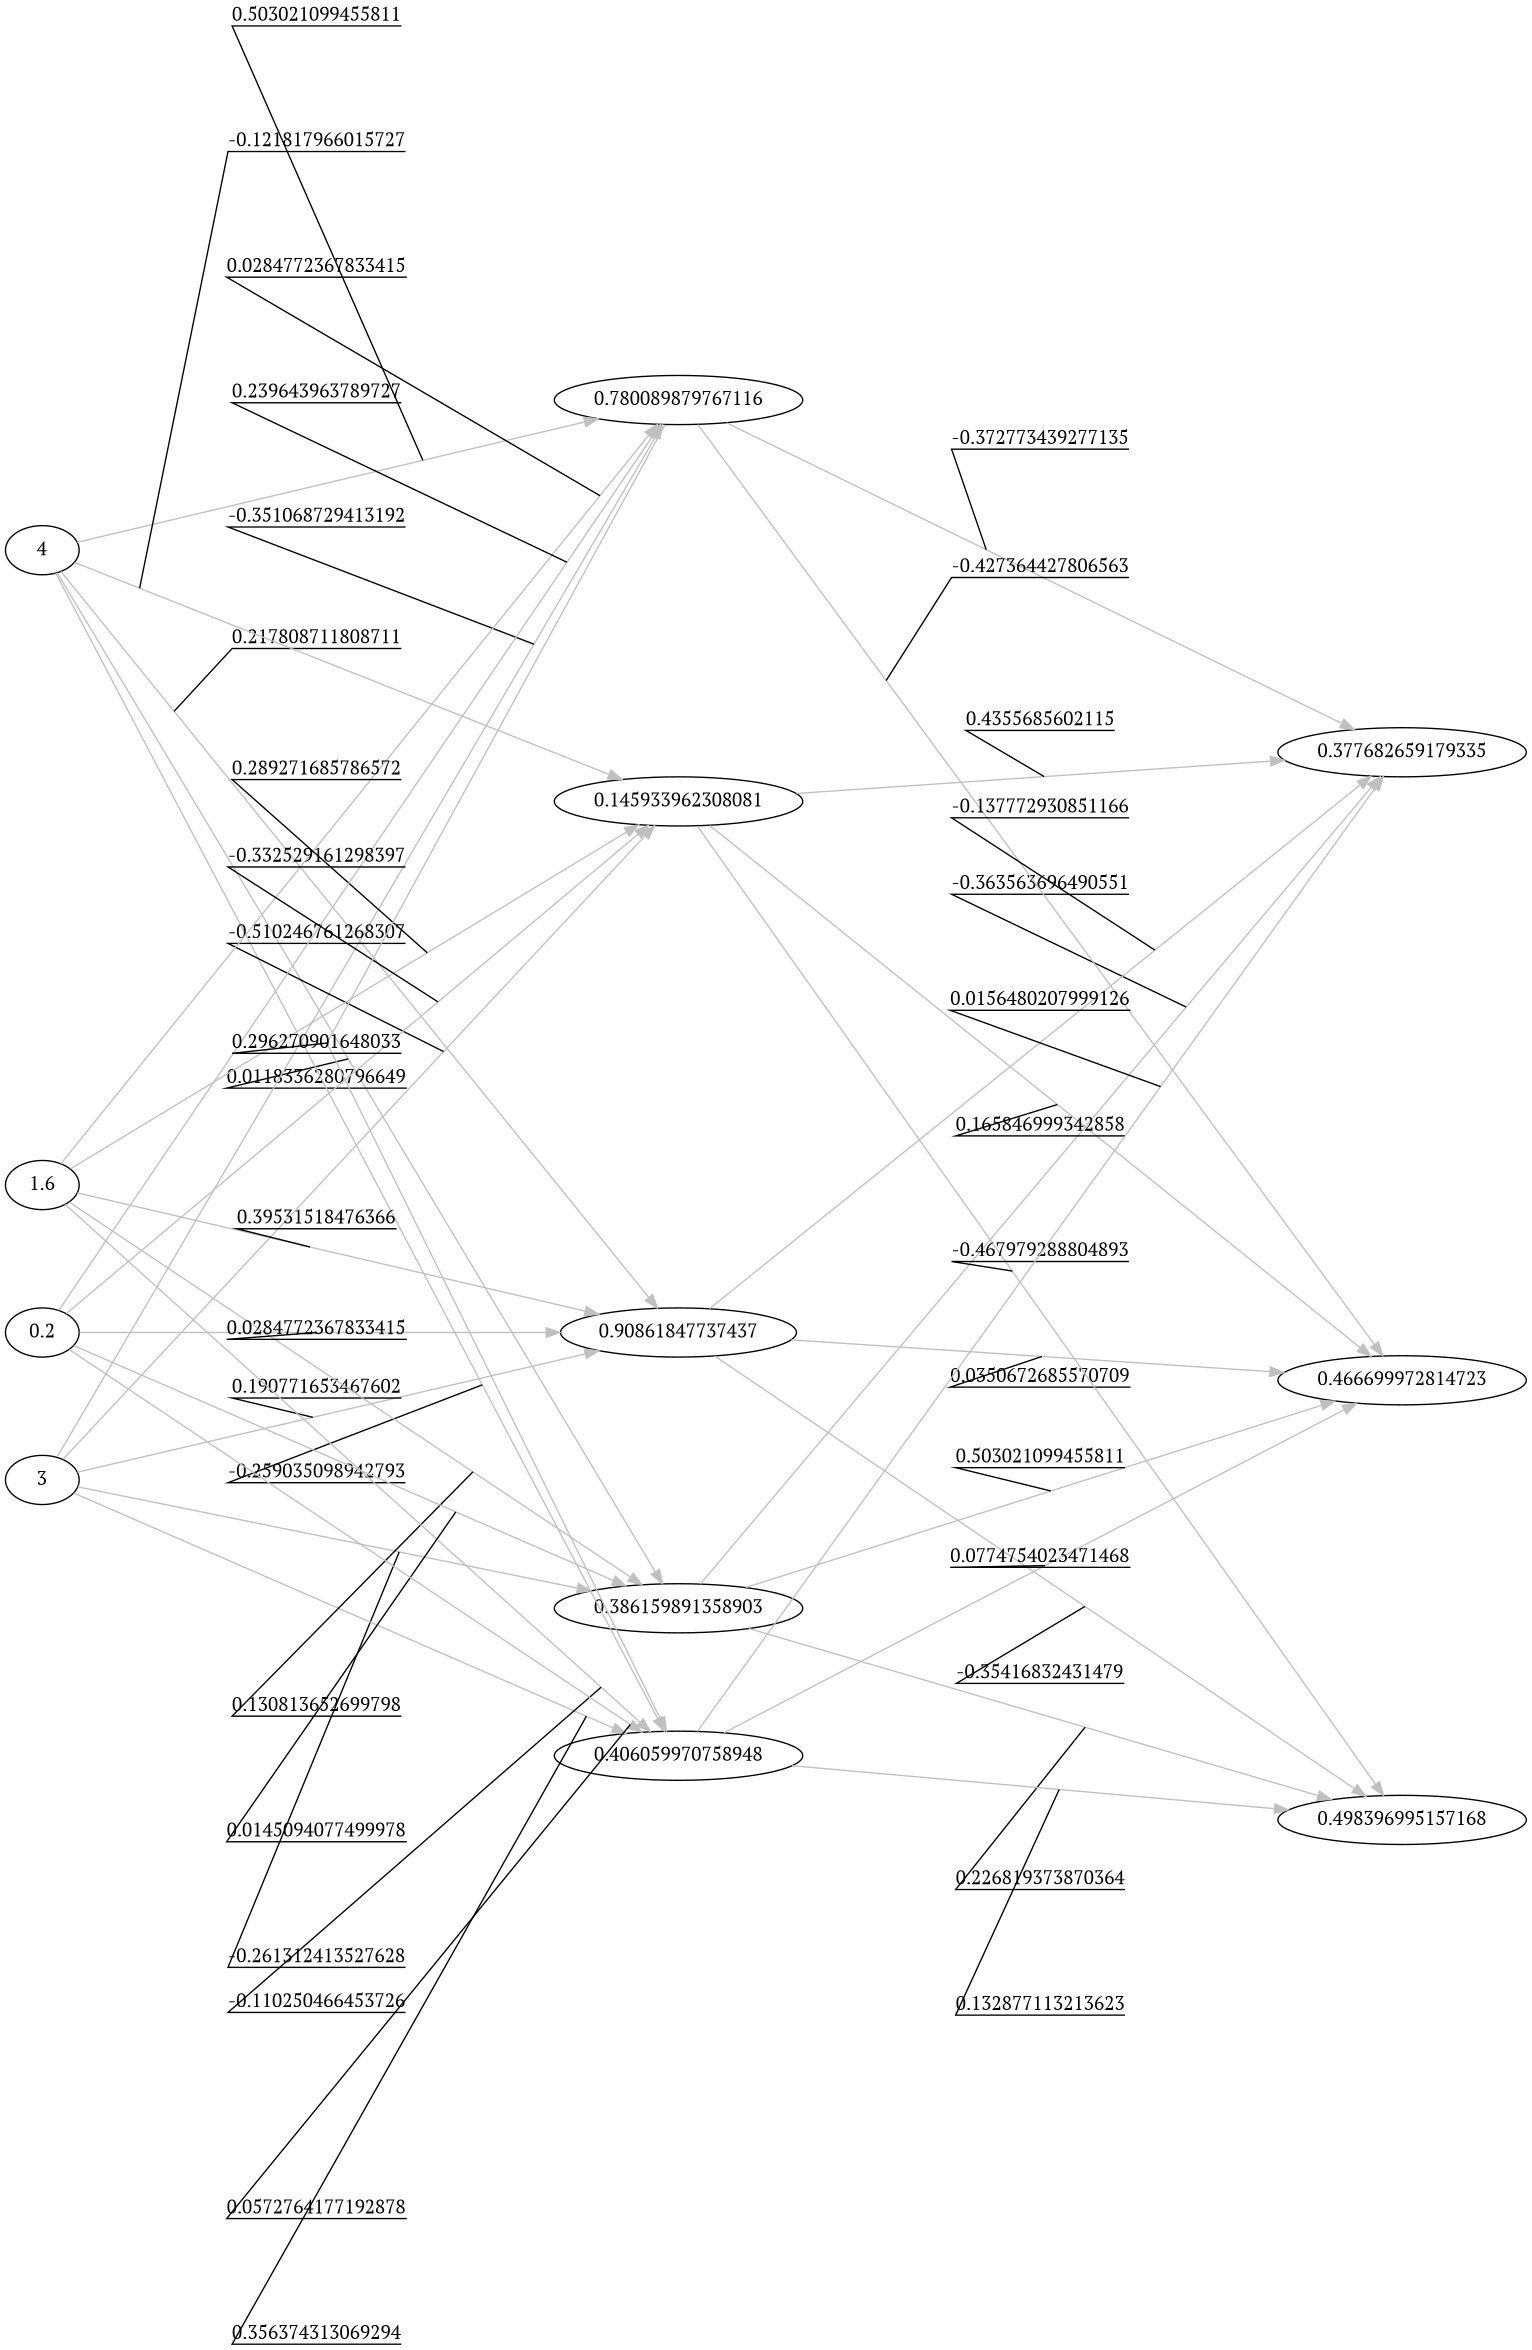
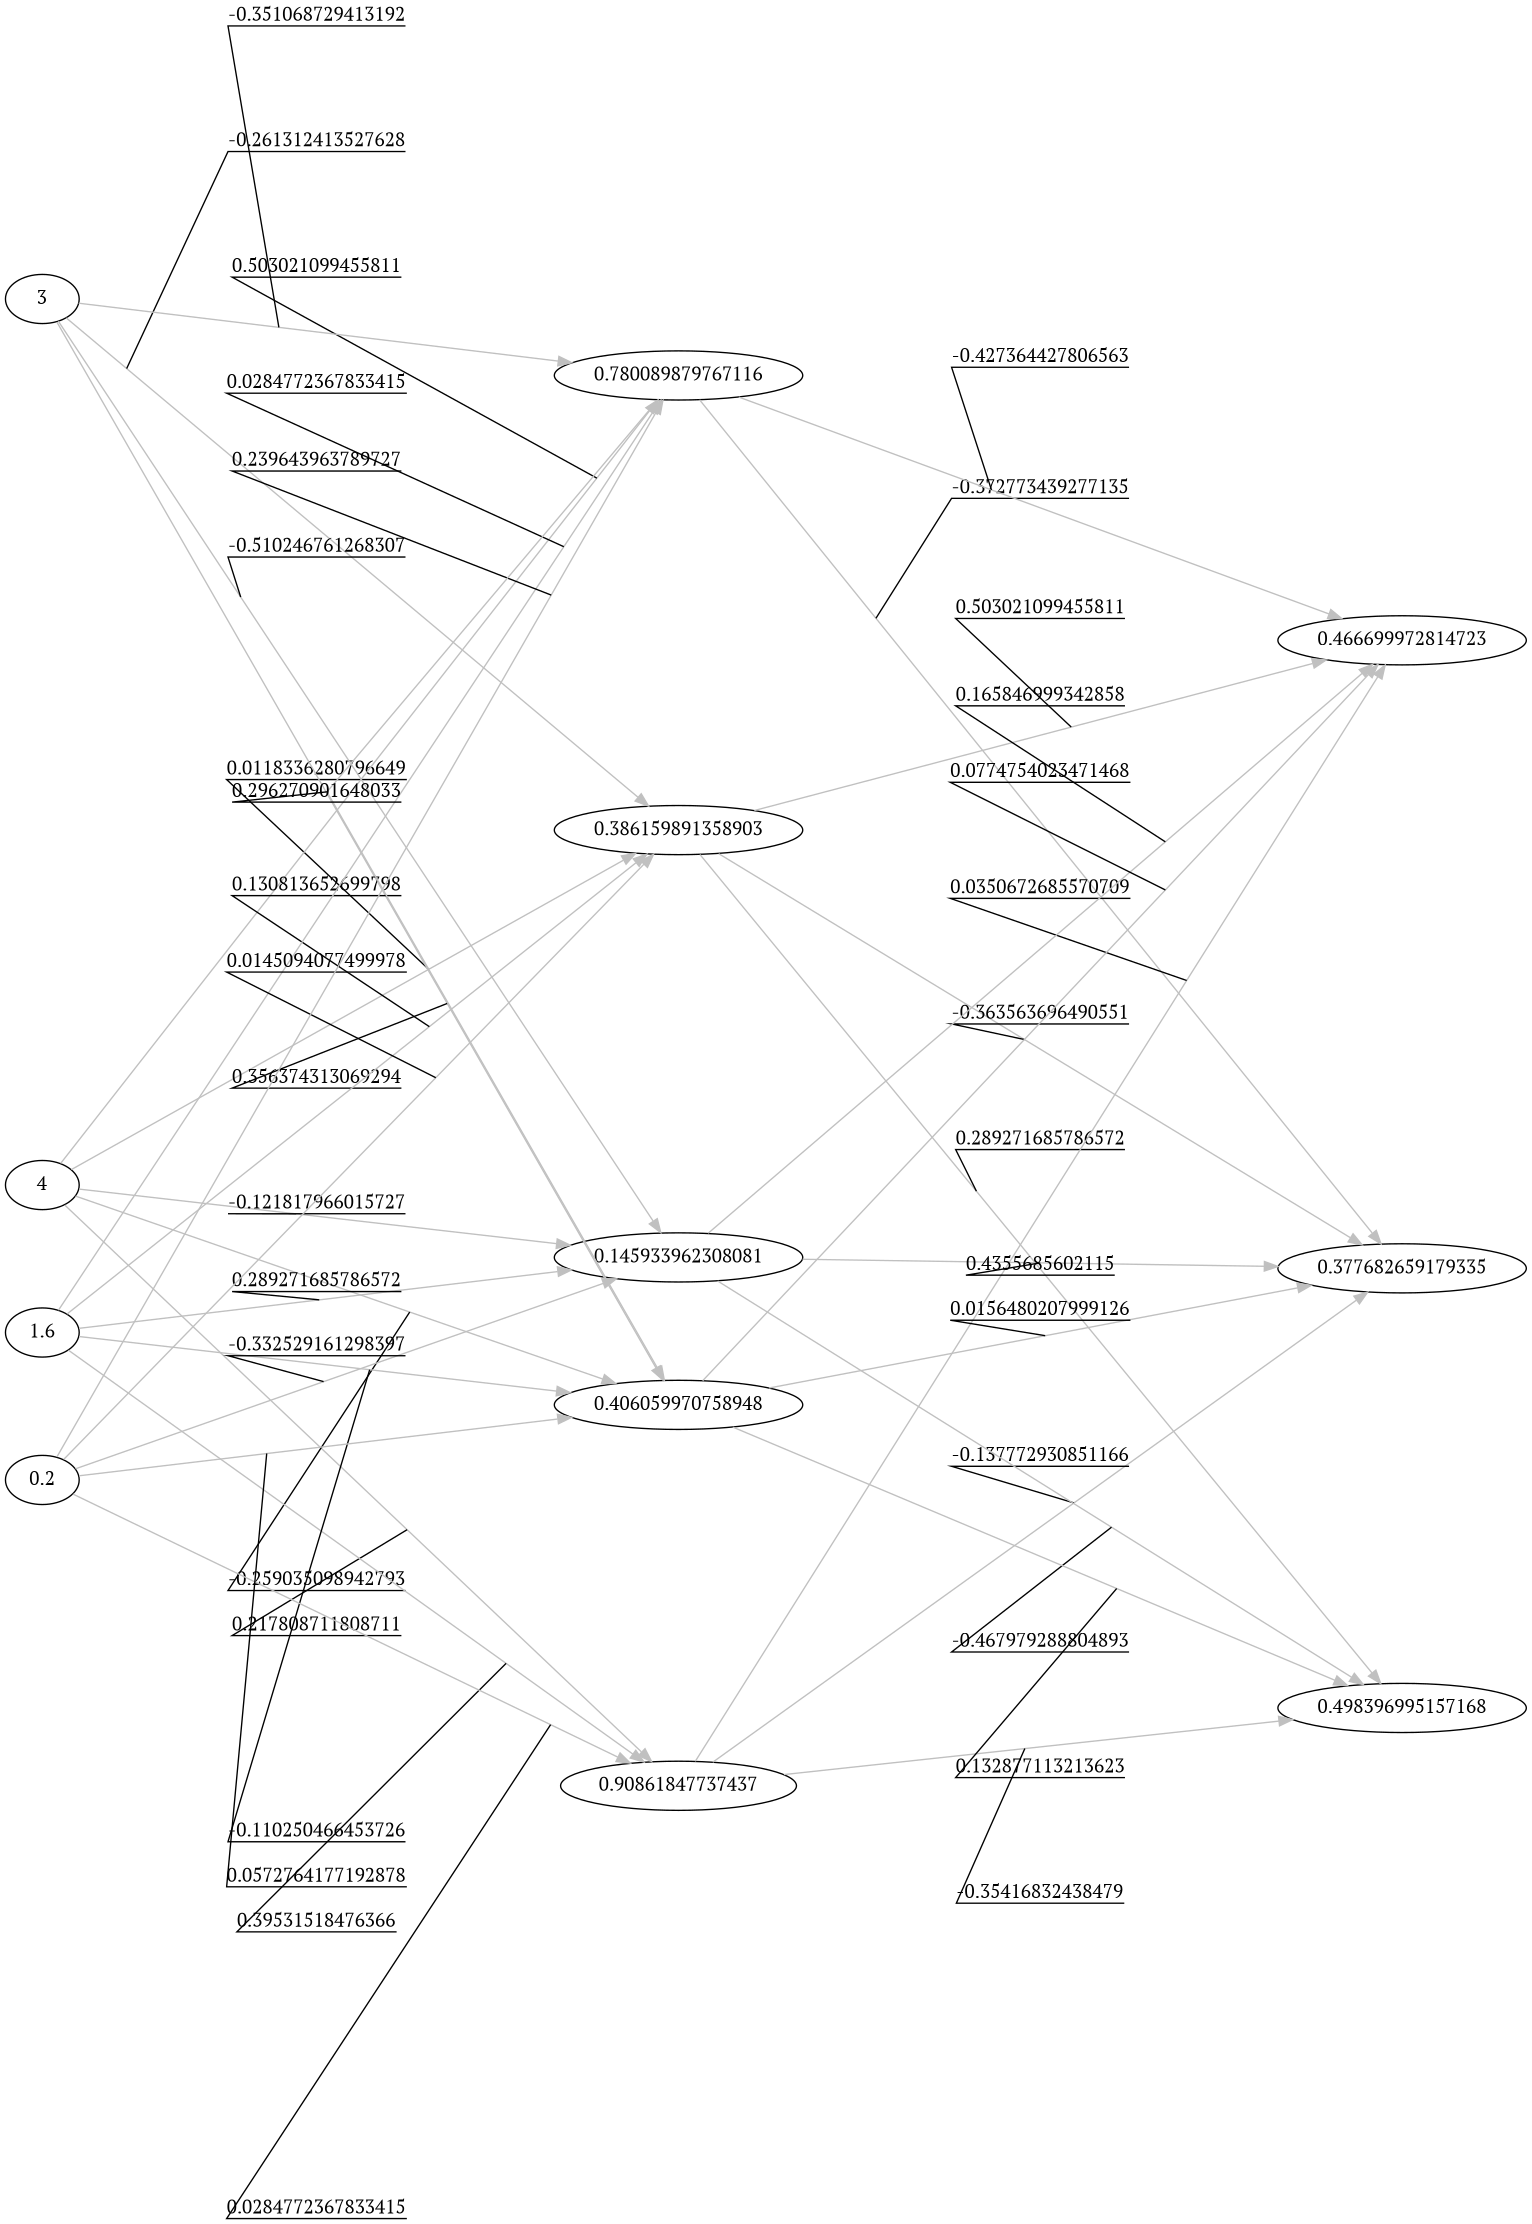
(331, 1413) -> none
(1040, 1673) -> (1040, 1893)
(1040, 1879) -> (1040, 1139)
